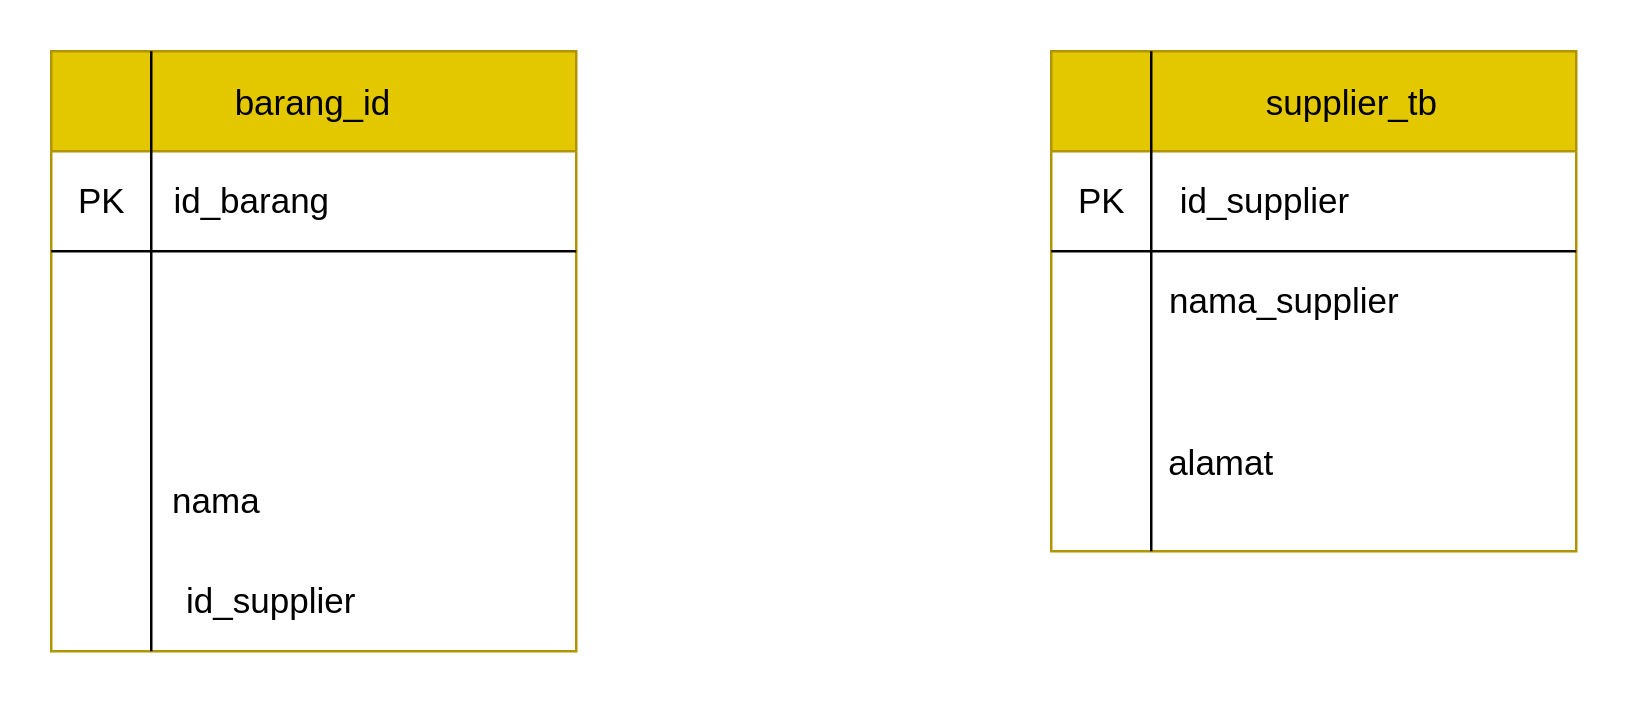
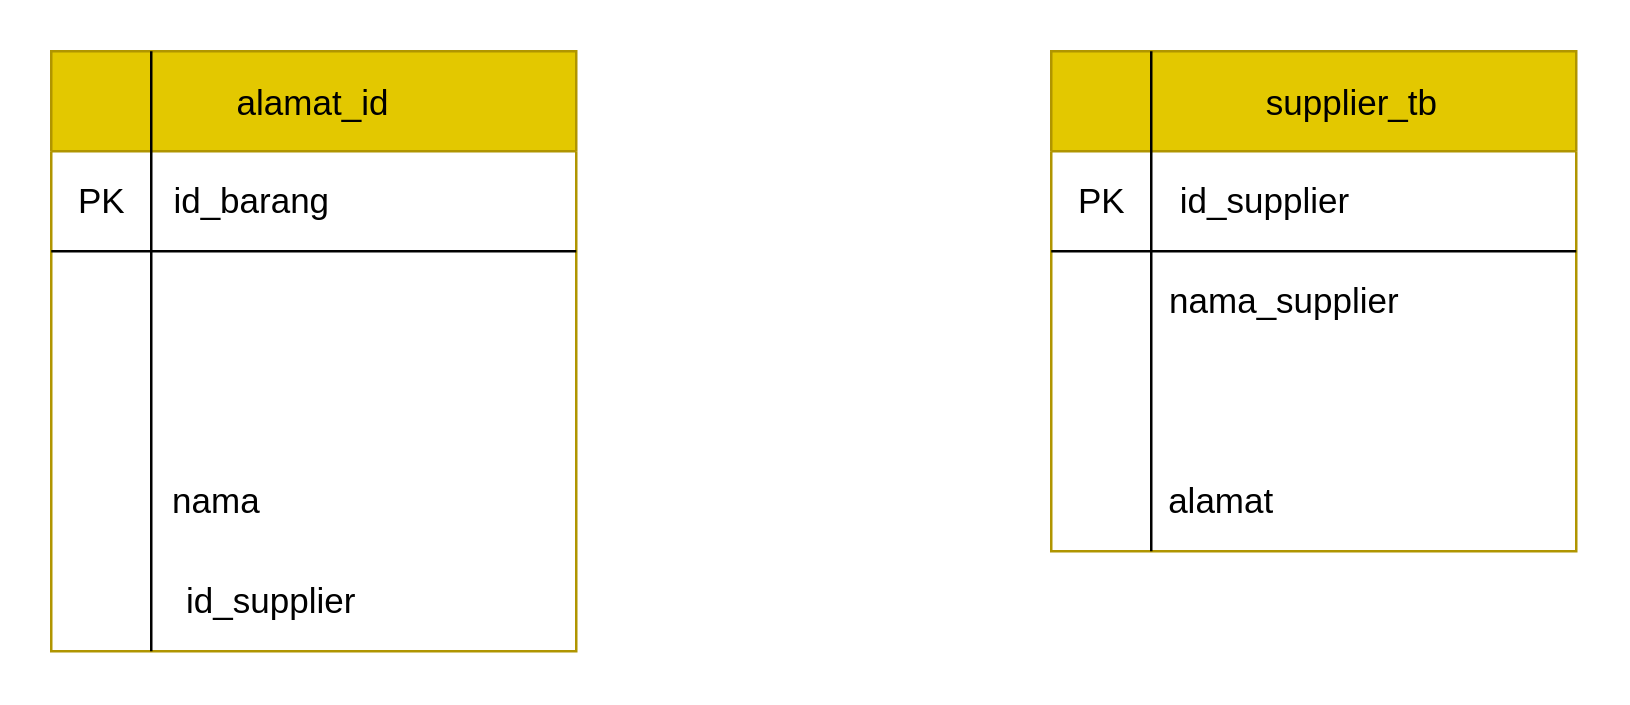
(313, 103) -> (313, 103)
(1201, 464) -> (1201, 501)
